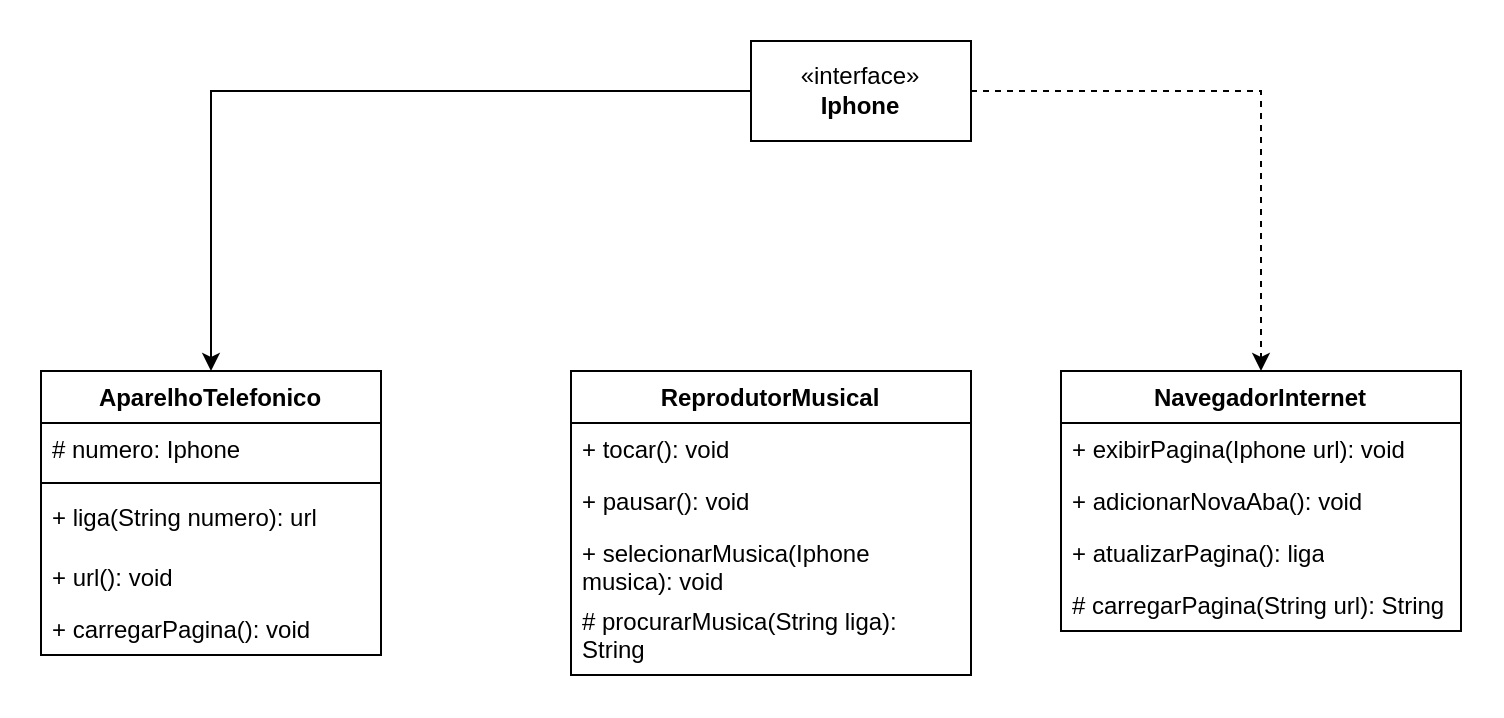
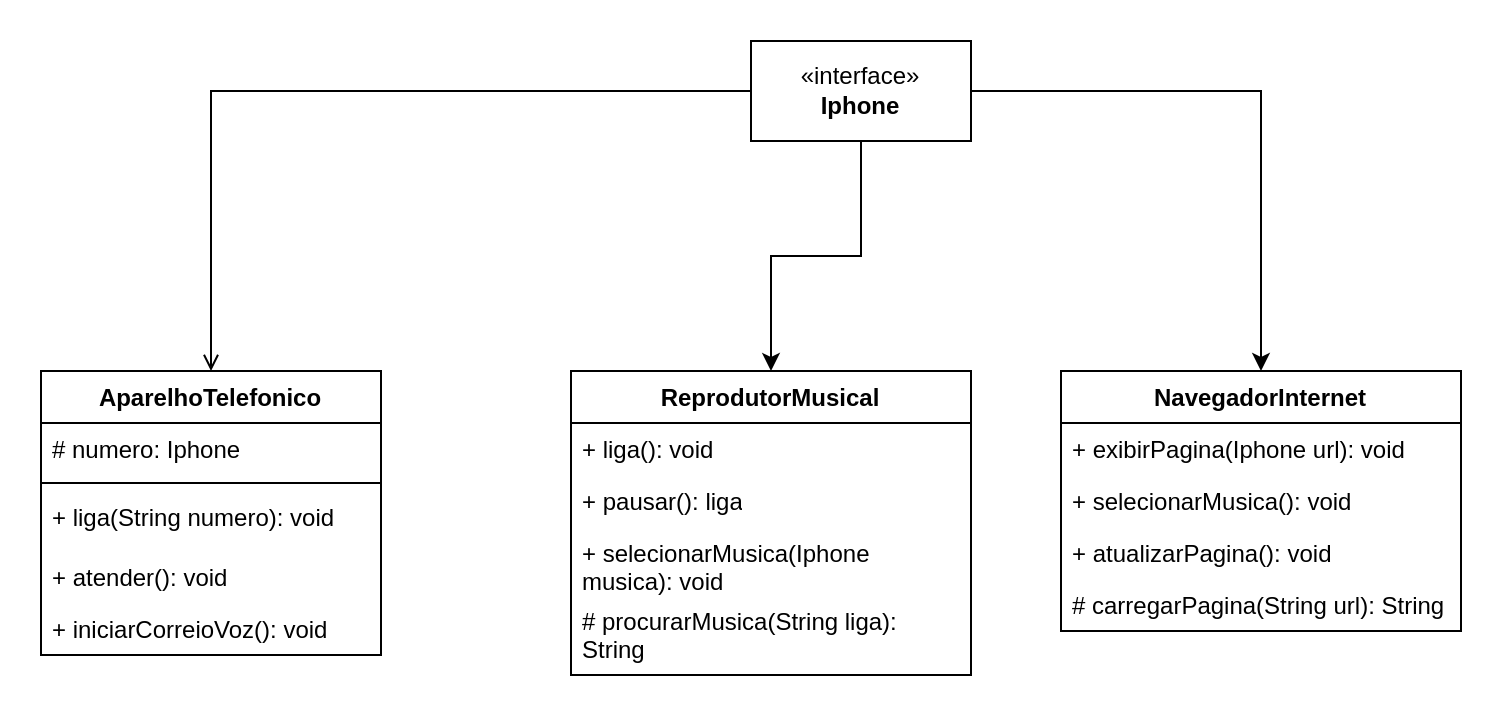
(1248, 91) -> (1248, 91)
none -> (823, 256)
(211, 356) -> (211, 359)
(671, 451) -> (658, 451)
(678, 503) -> (675, 503)
(1229, 503) -> (1226, 503)
(203, 519) -> (209, 519)
(1216, 555) -> (1219, 555)
(125, 579) -> (155, 579)
(199, 631) -> (209, 631)
